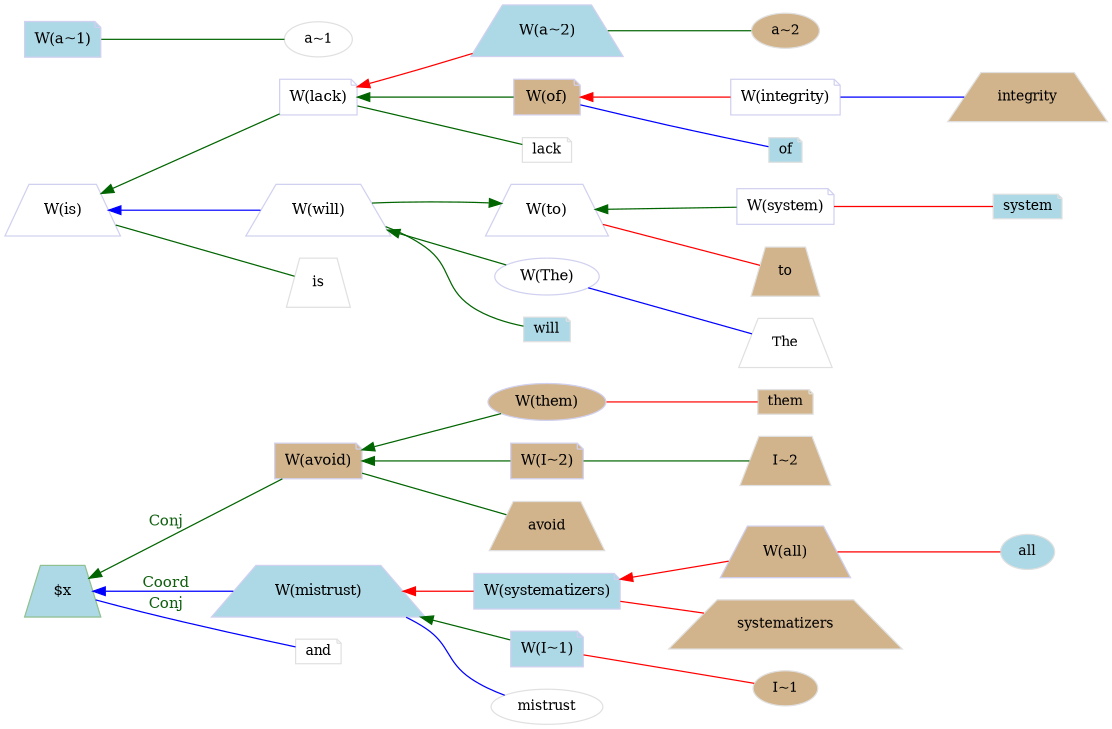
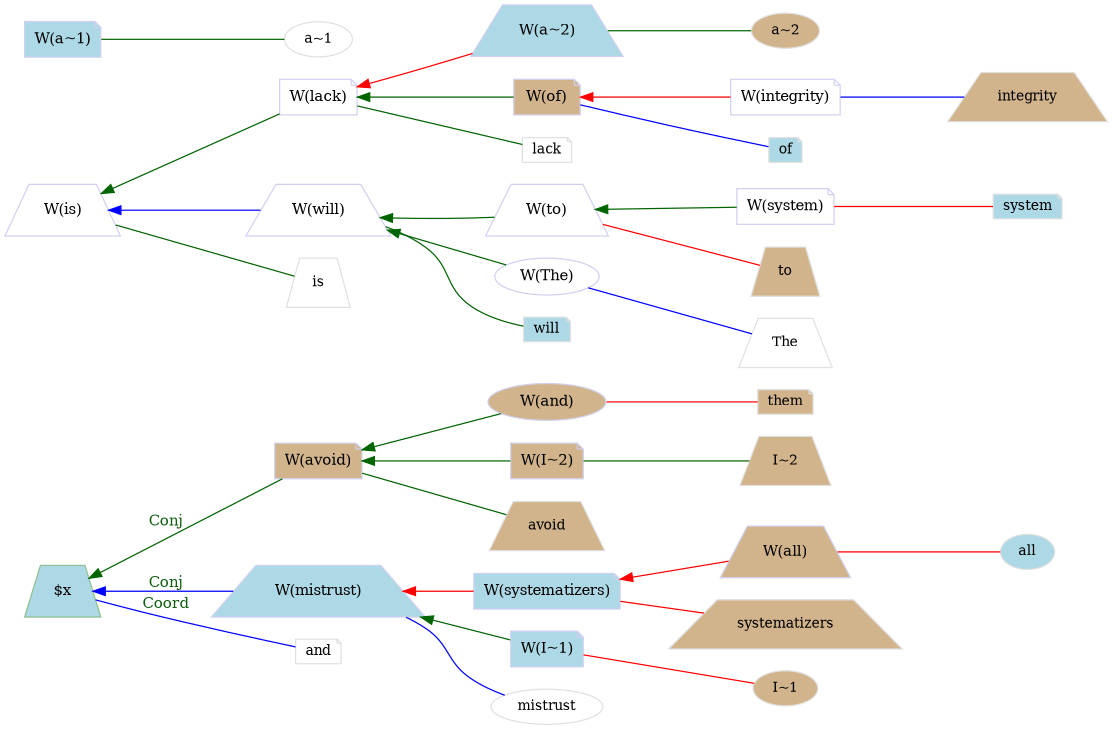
(430, 202) -> (444, 218)
(547, 402) -> (547, 402)
(166, 583) -> (166, 583)
(166, 604) -> (166, 604)
